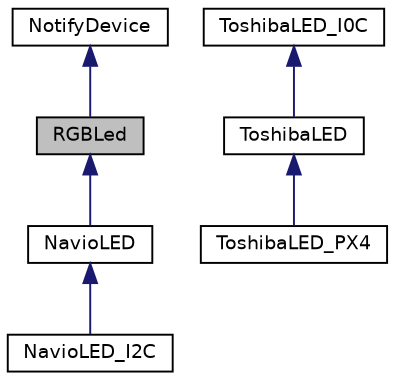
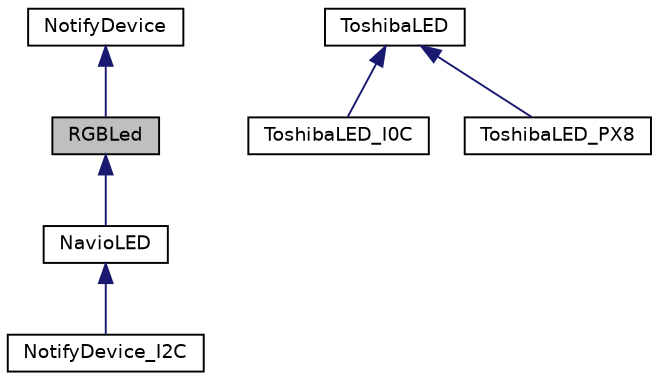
(294, 92) -> (362, 90)
(294, 244) -> (558, 136)
(90, 353) -> (106, 353)
